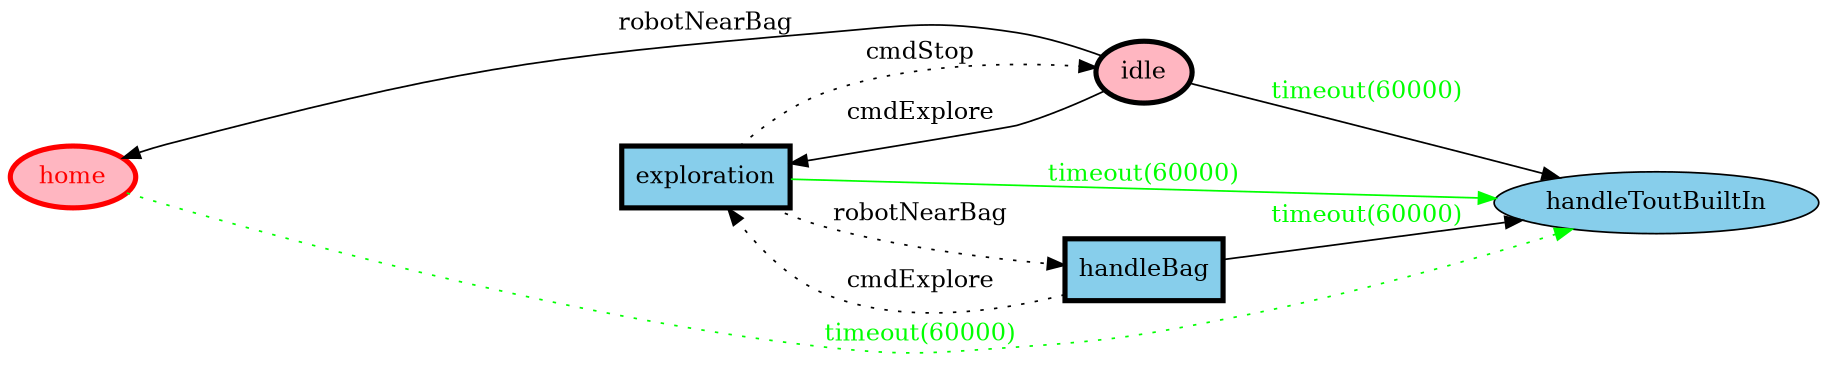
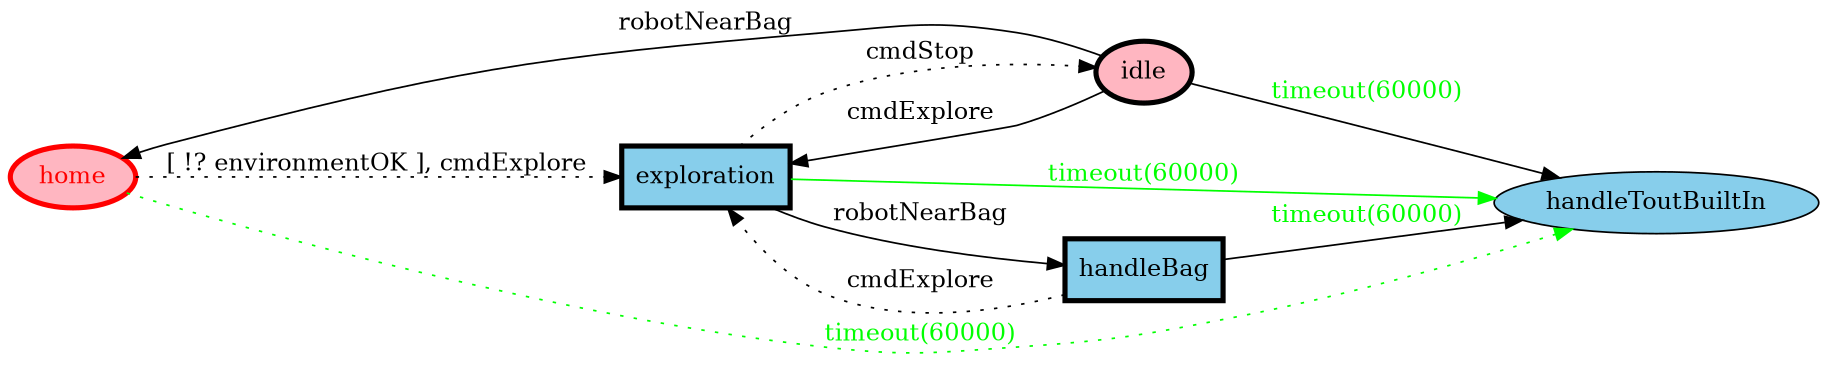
none -> (370, 177)
(908, 245) -> (908, 245)
